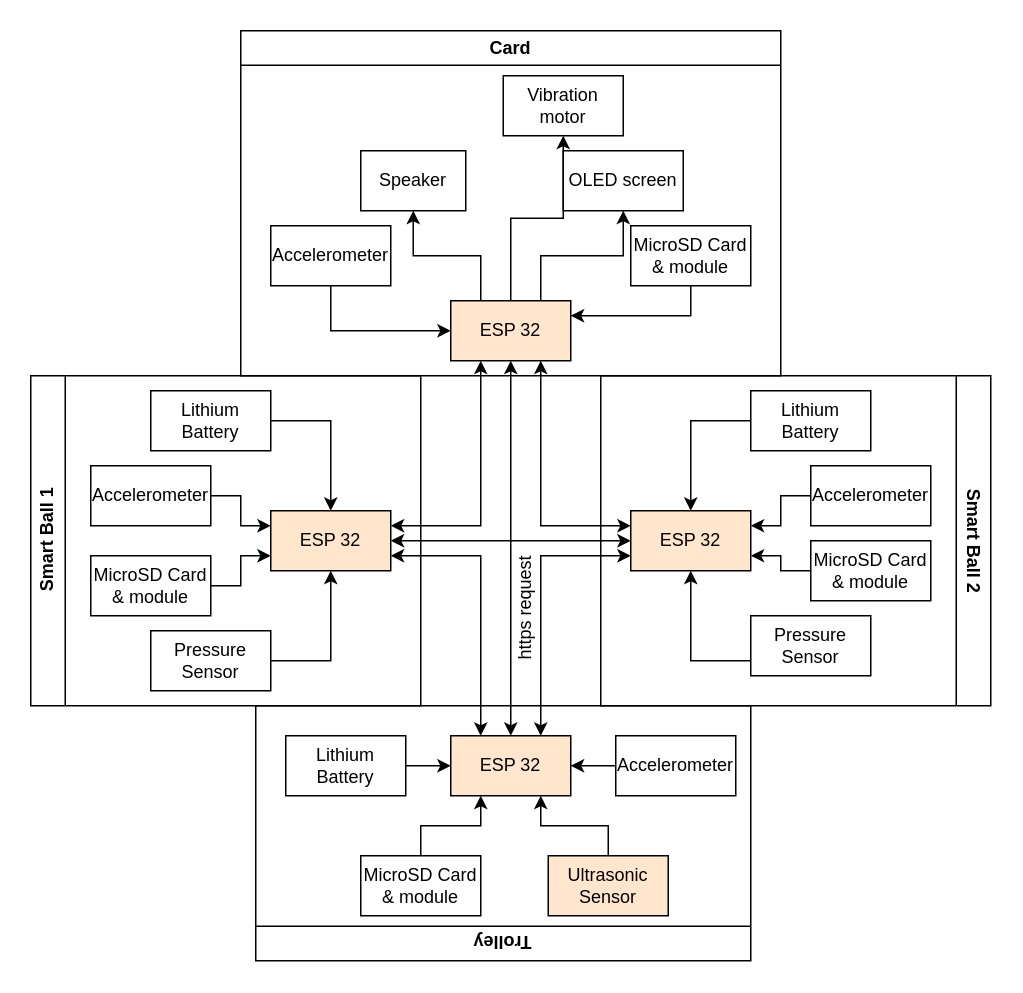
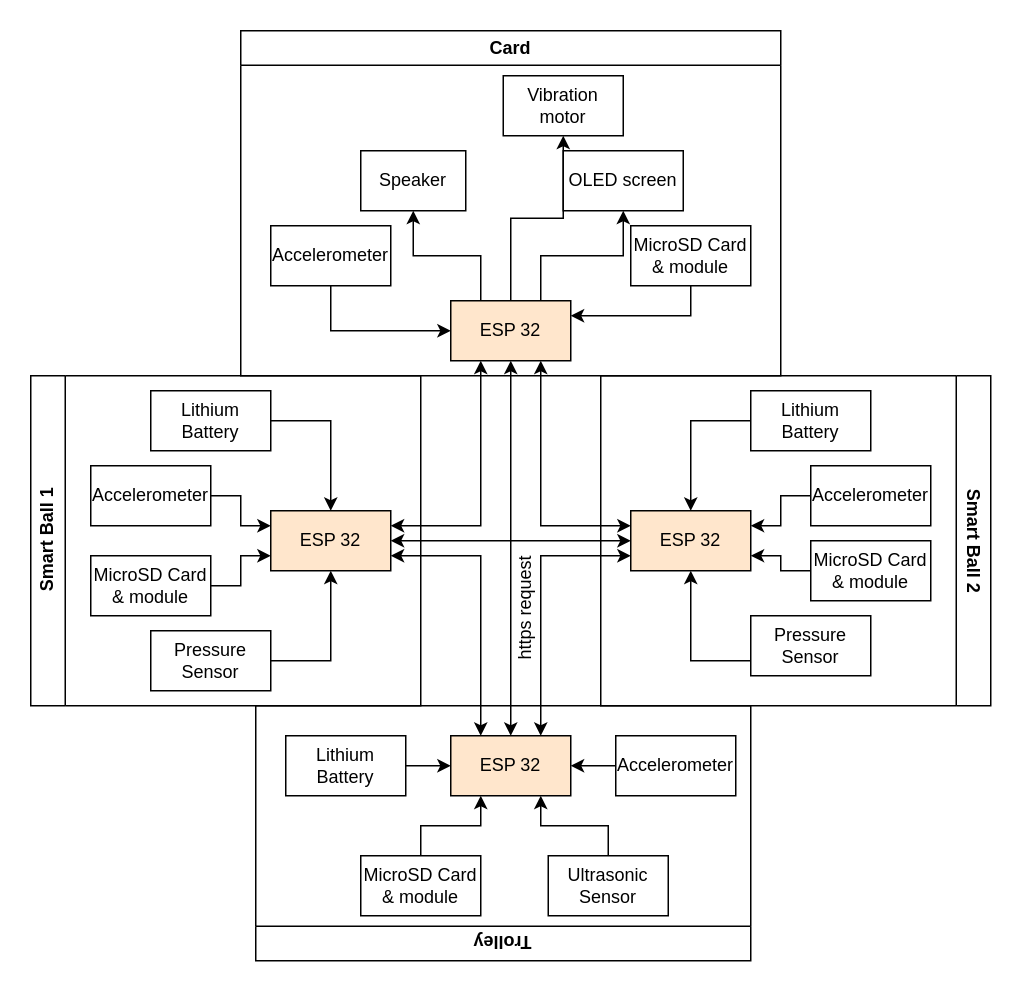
(608, 886) -> (608, 886)
